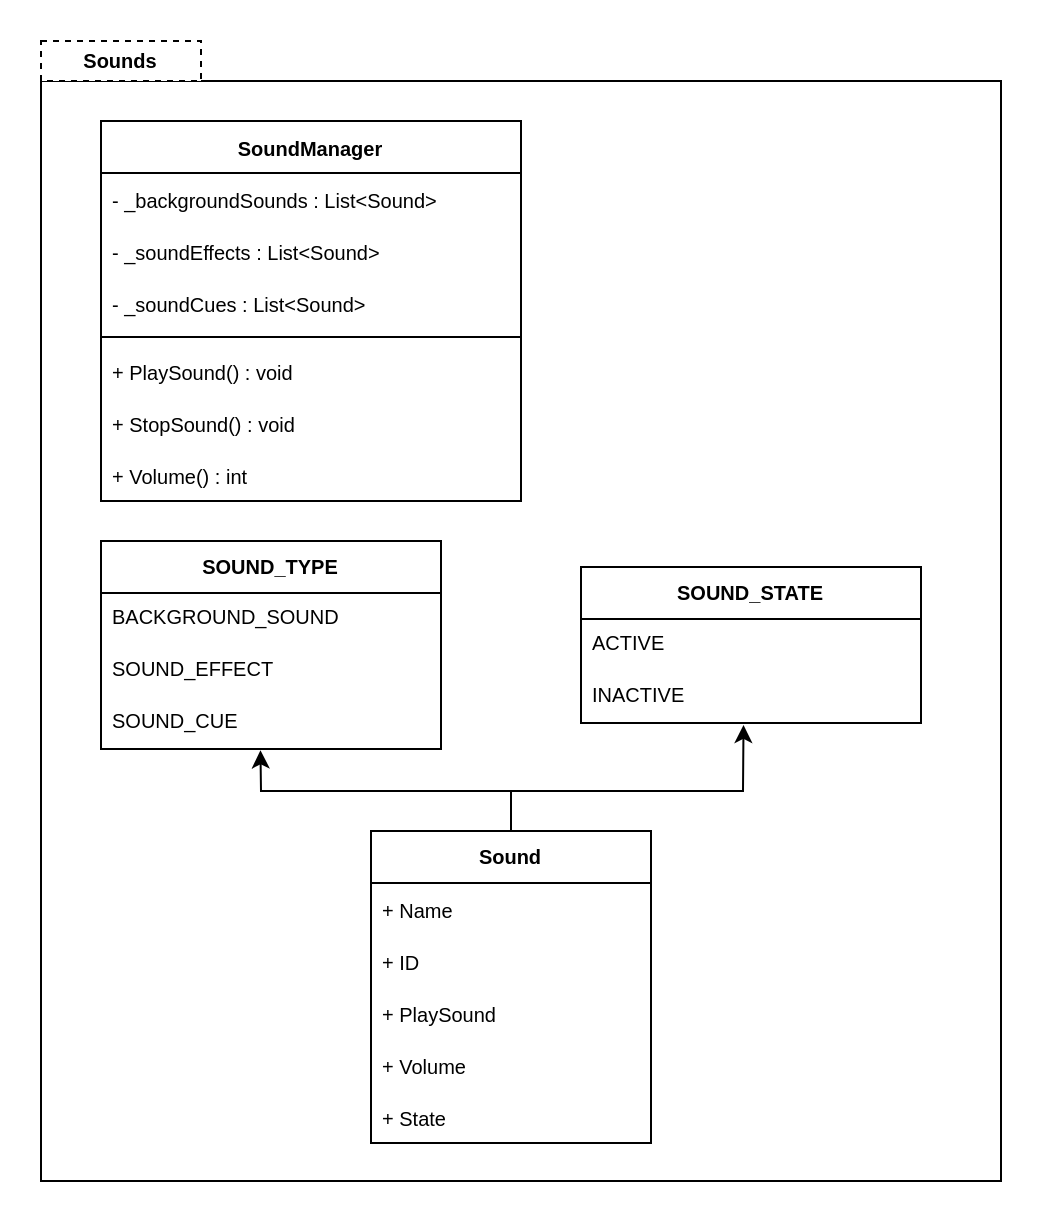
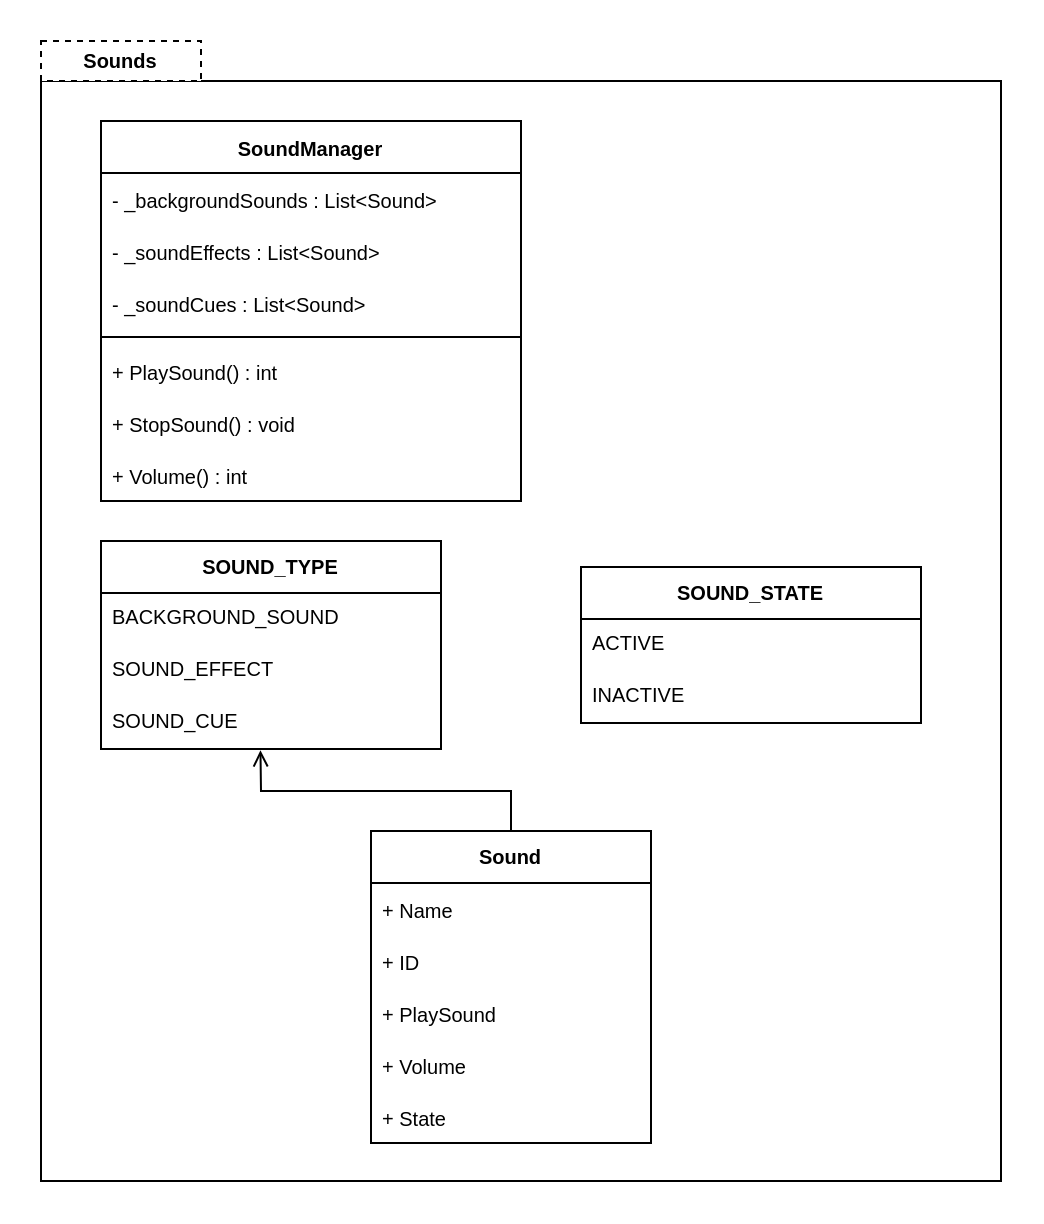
(229, 373) -> (222, 373)
(261, 765) -> (261, 762)
(655, 791) -> none
